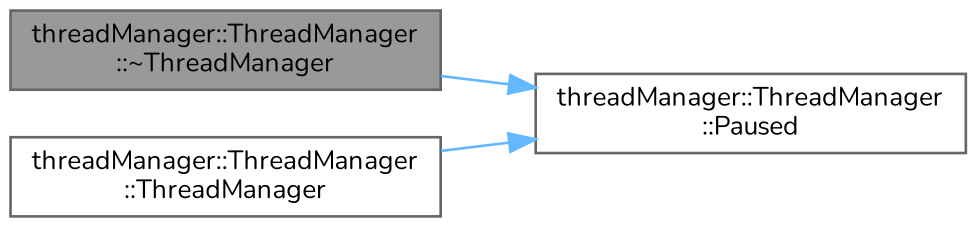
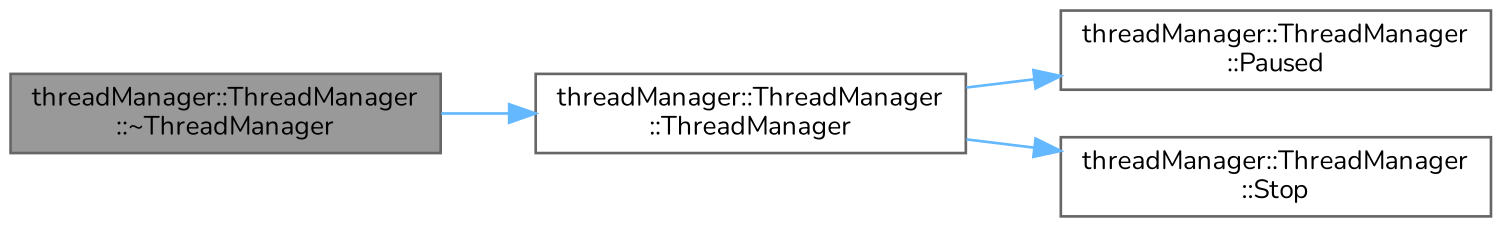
(475, 80) -> (475, 113)
none -> (1276, 177)
